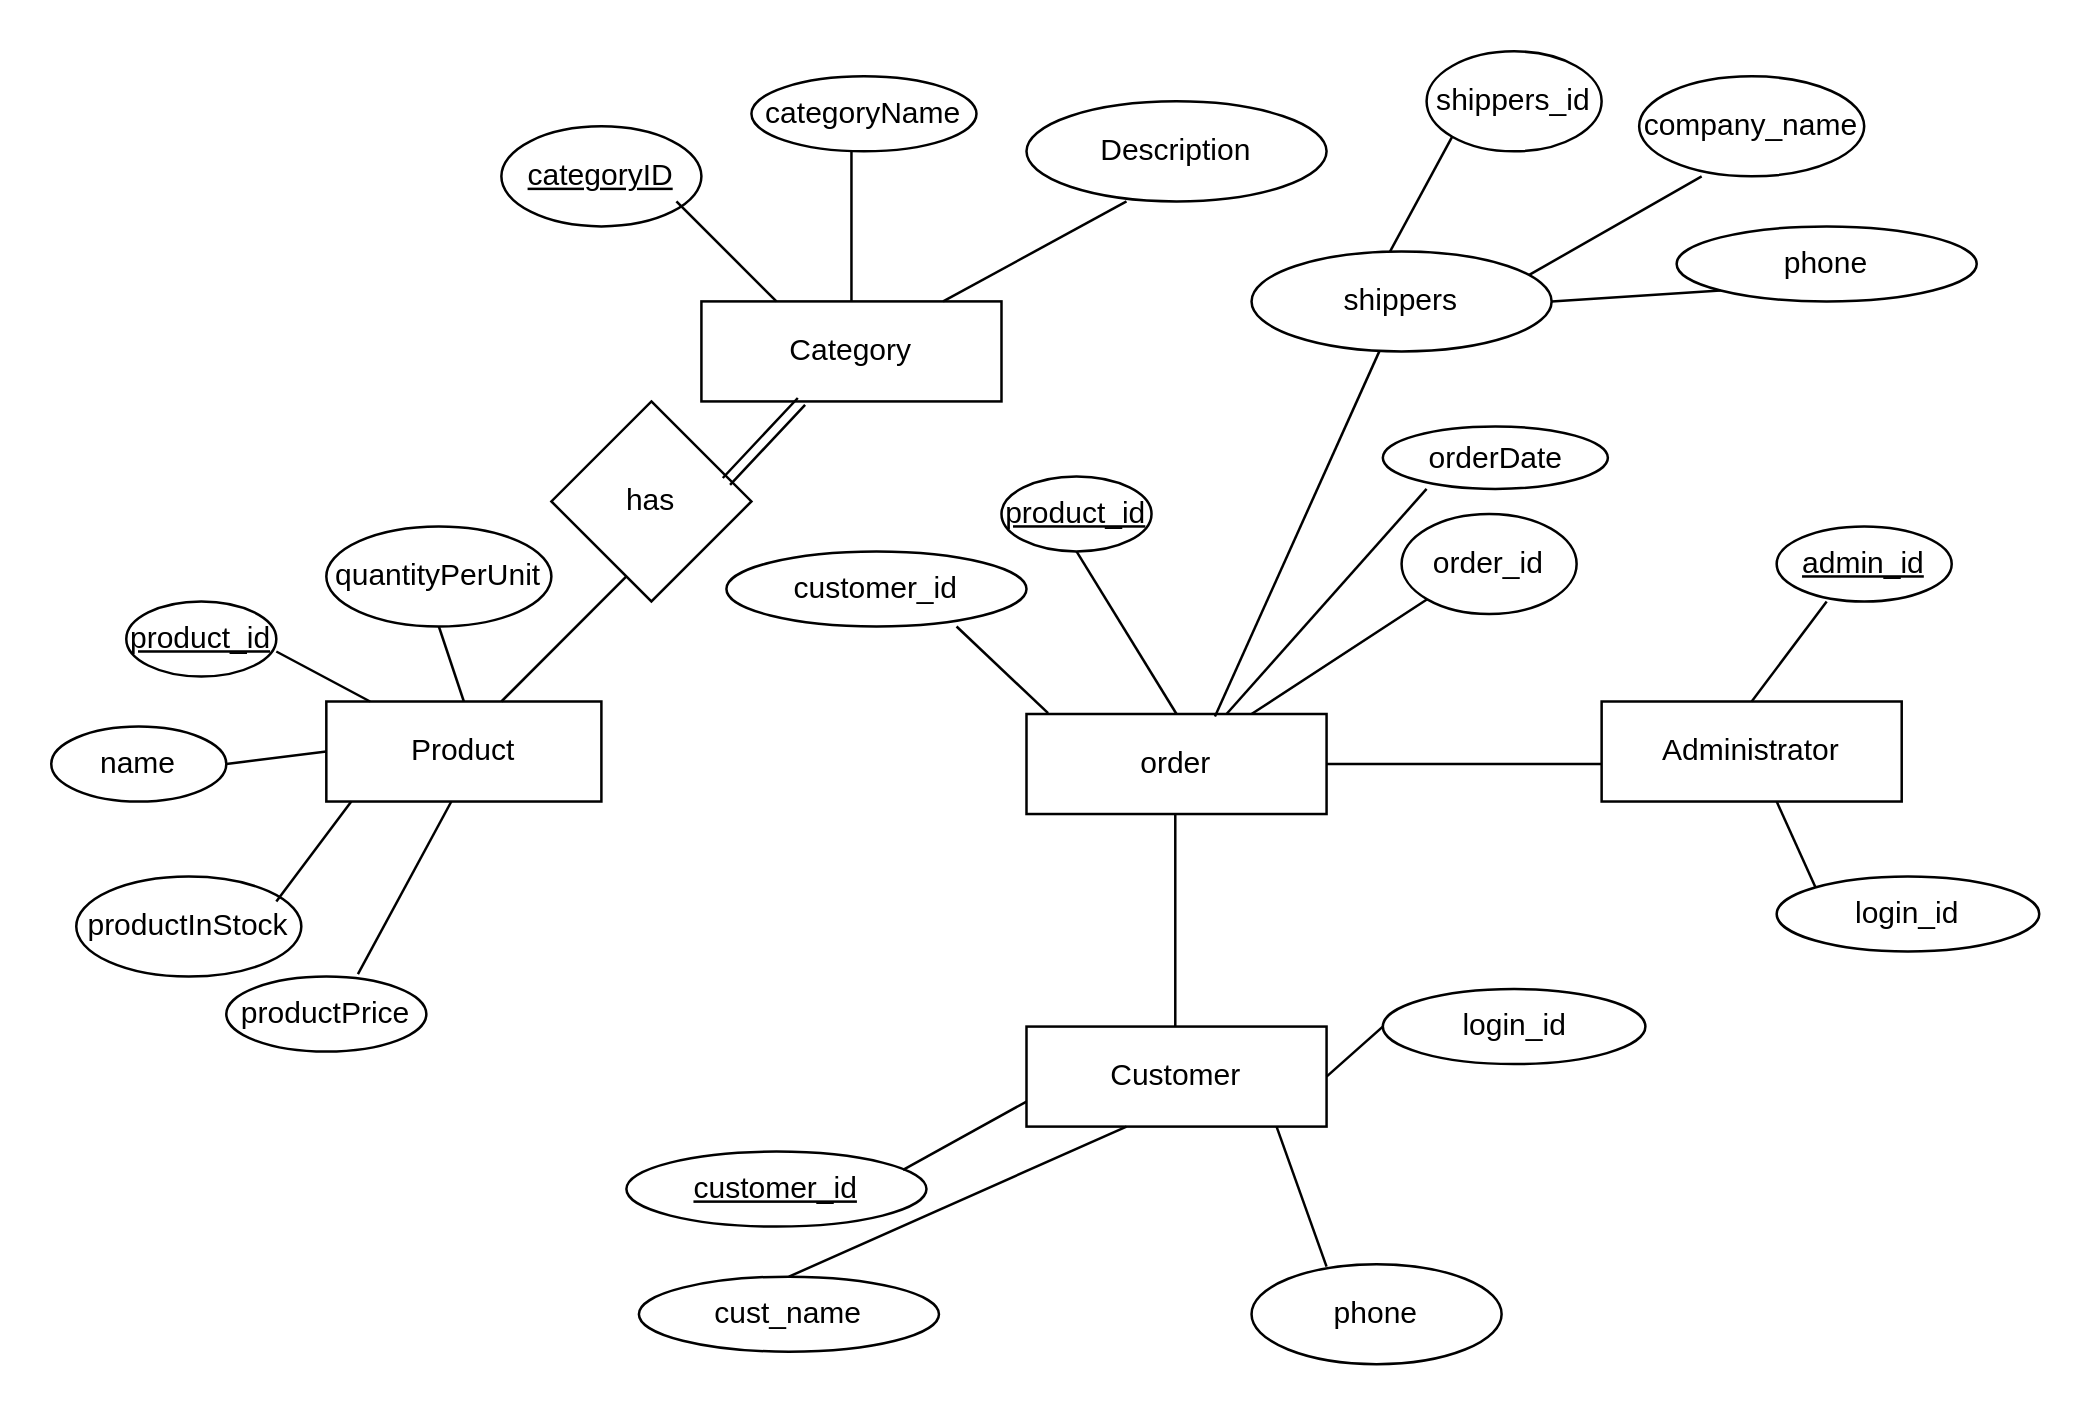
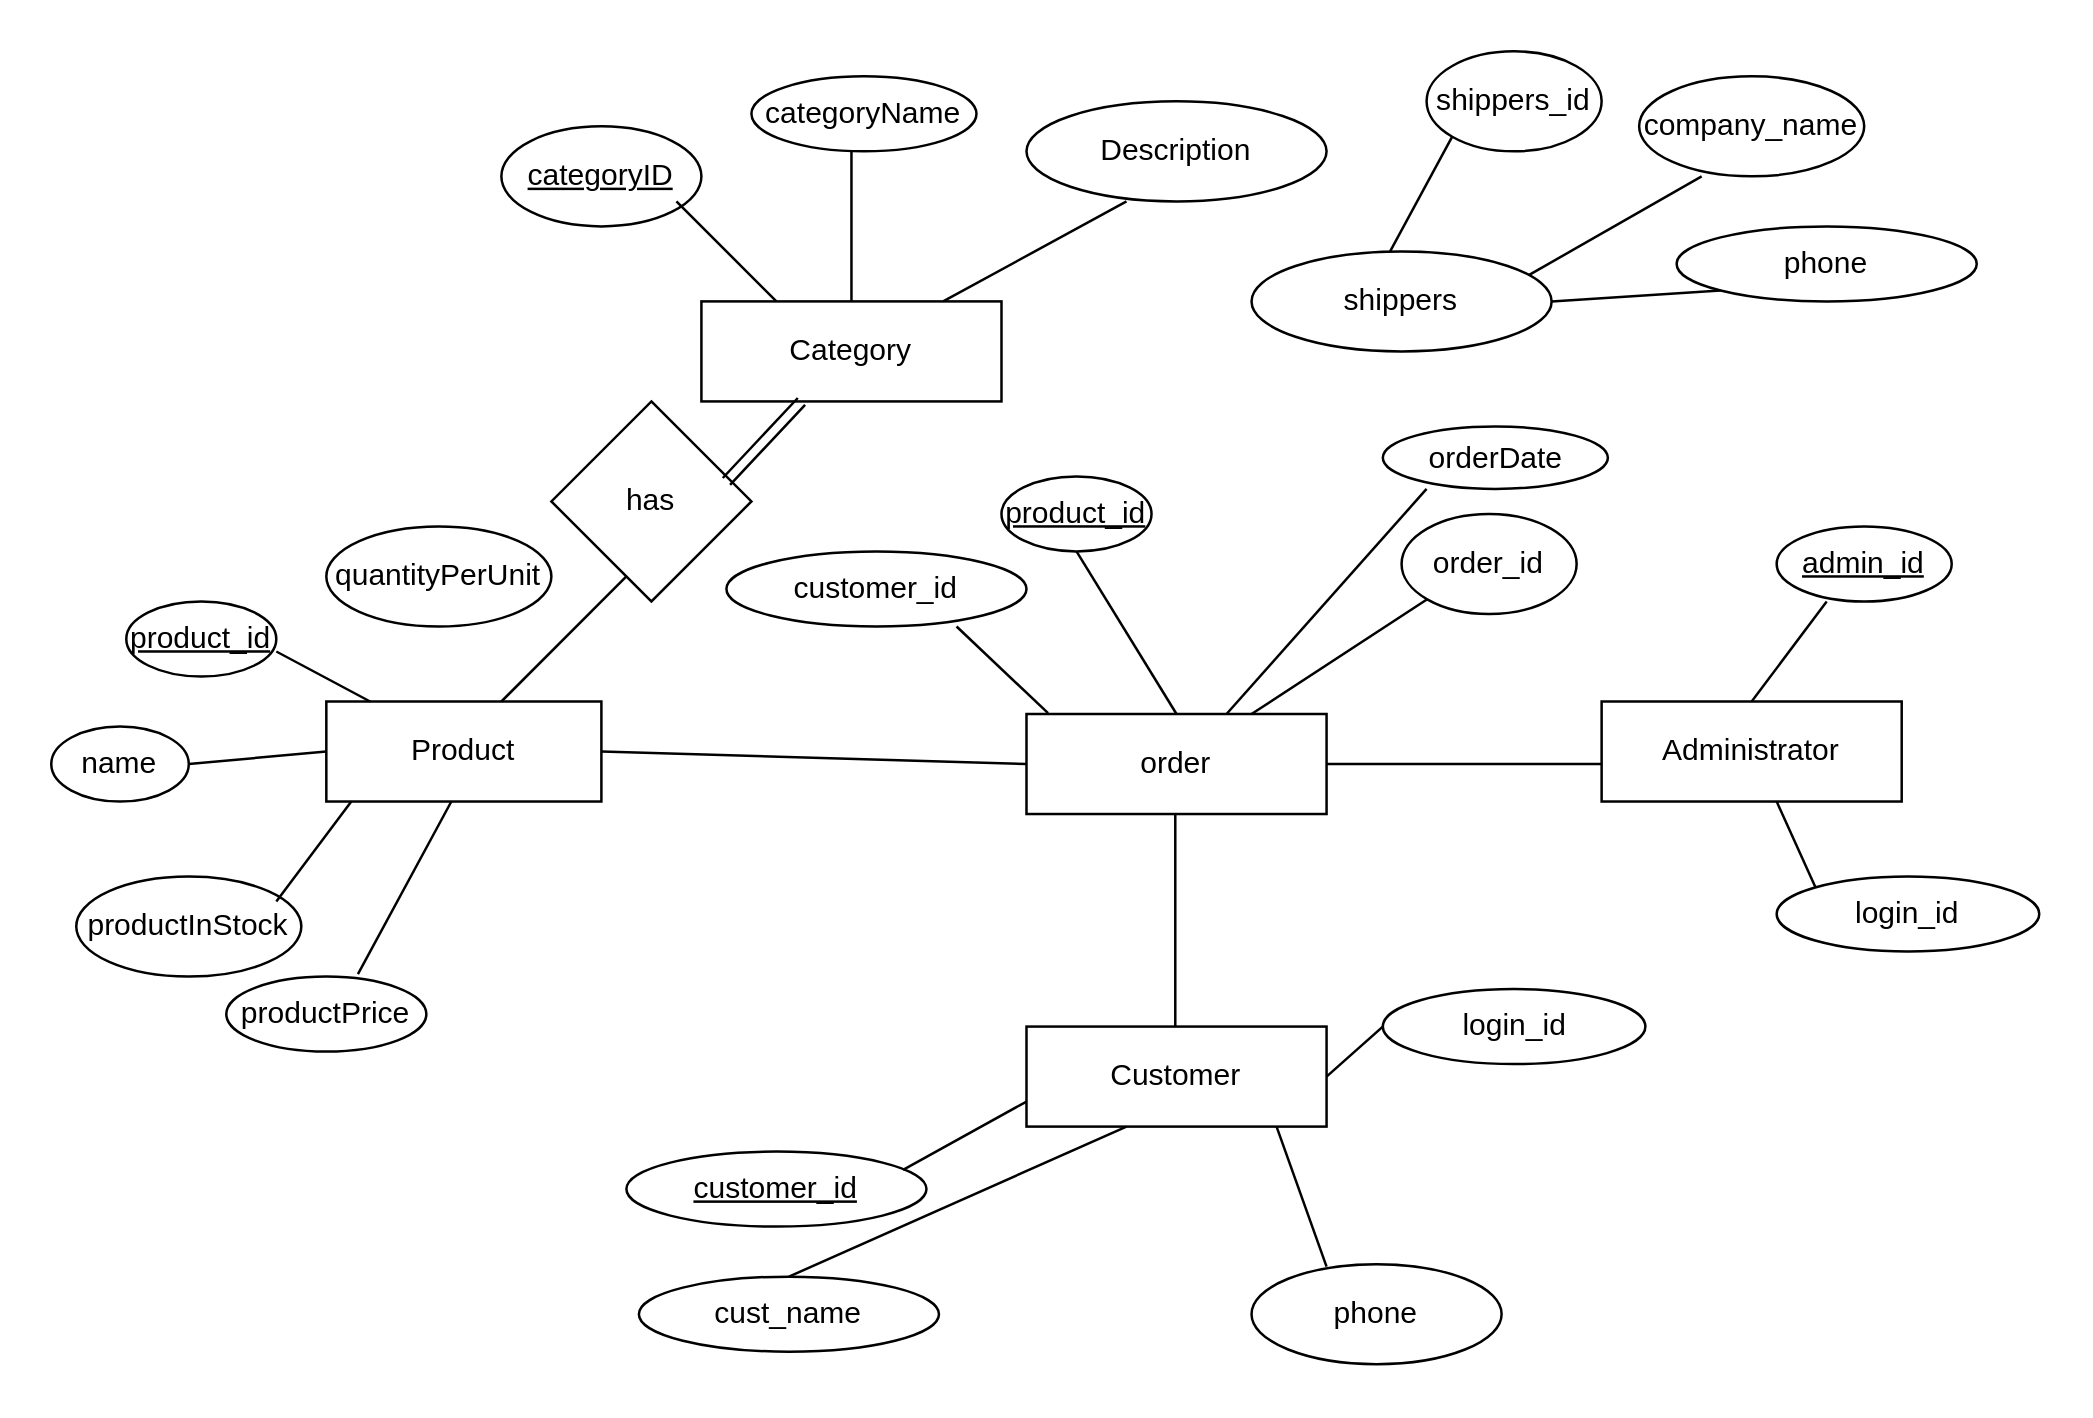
(1297, 533) -> none
(451, 664) -> none
none -> (813, 757)
(139, 764) -> (120, 764)
